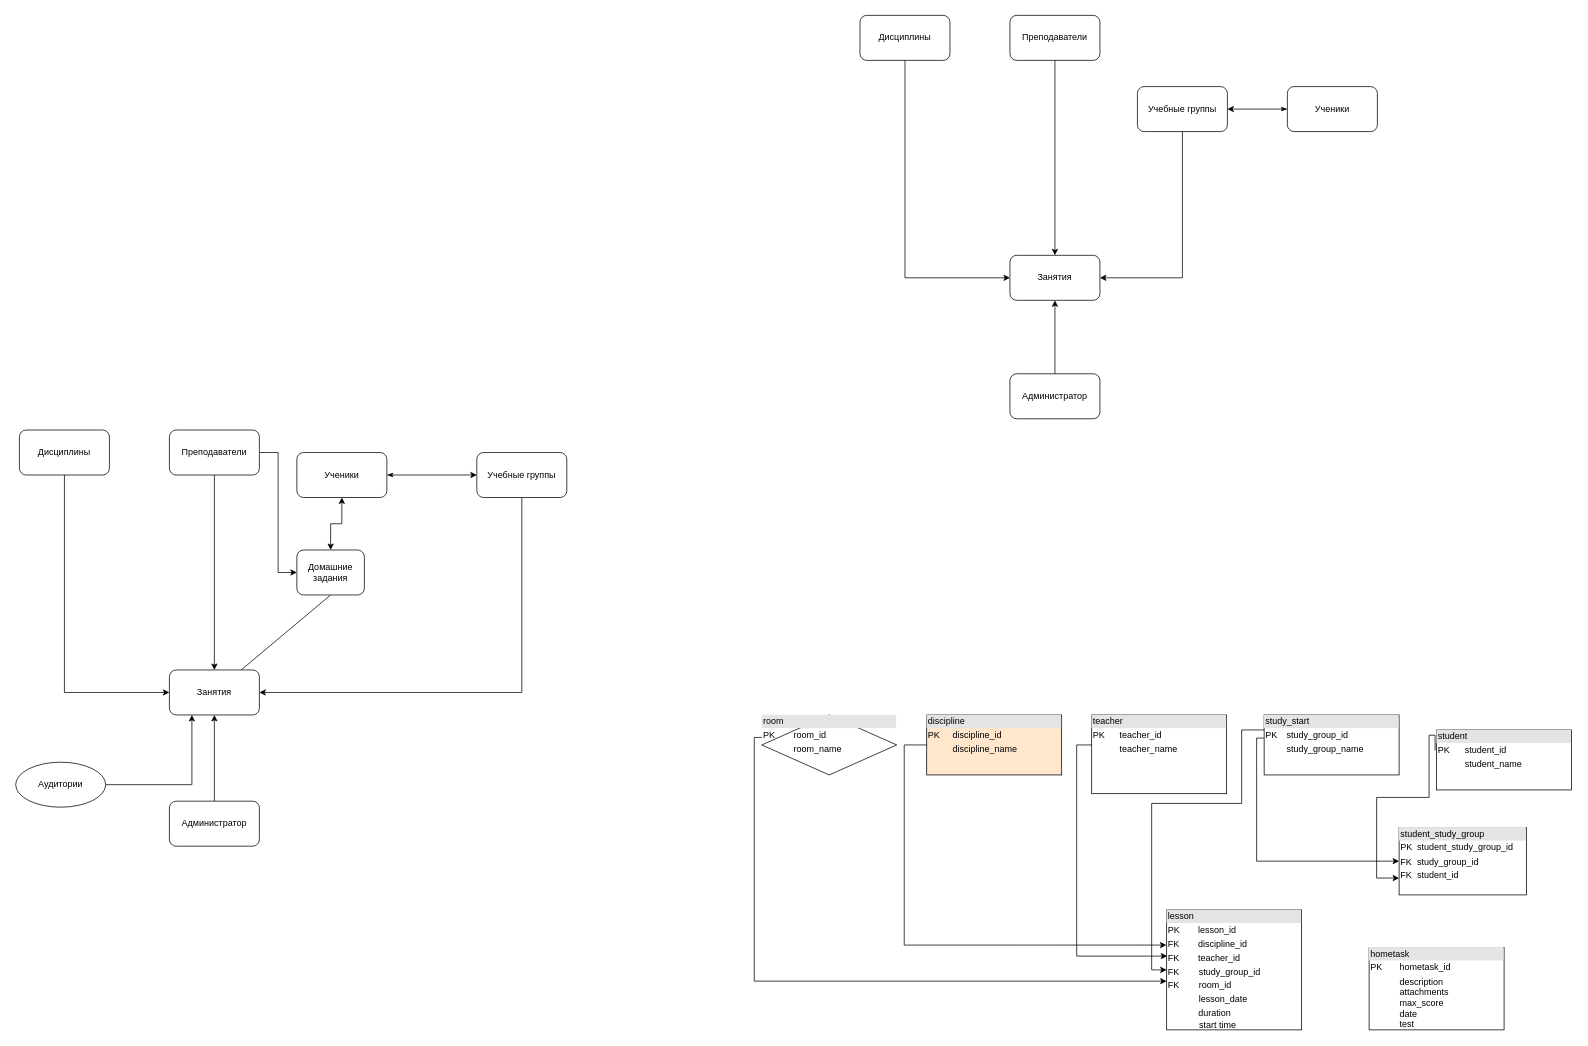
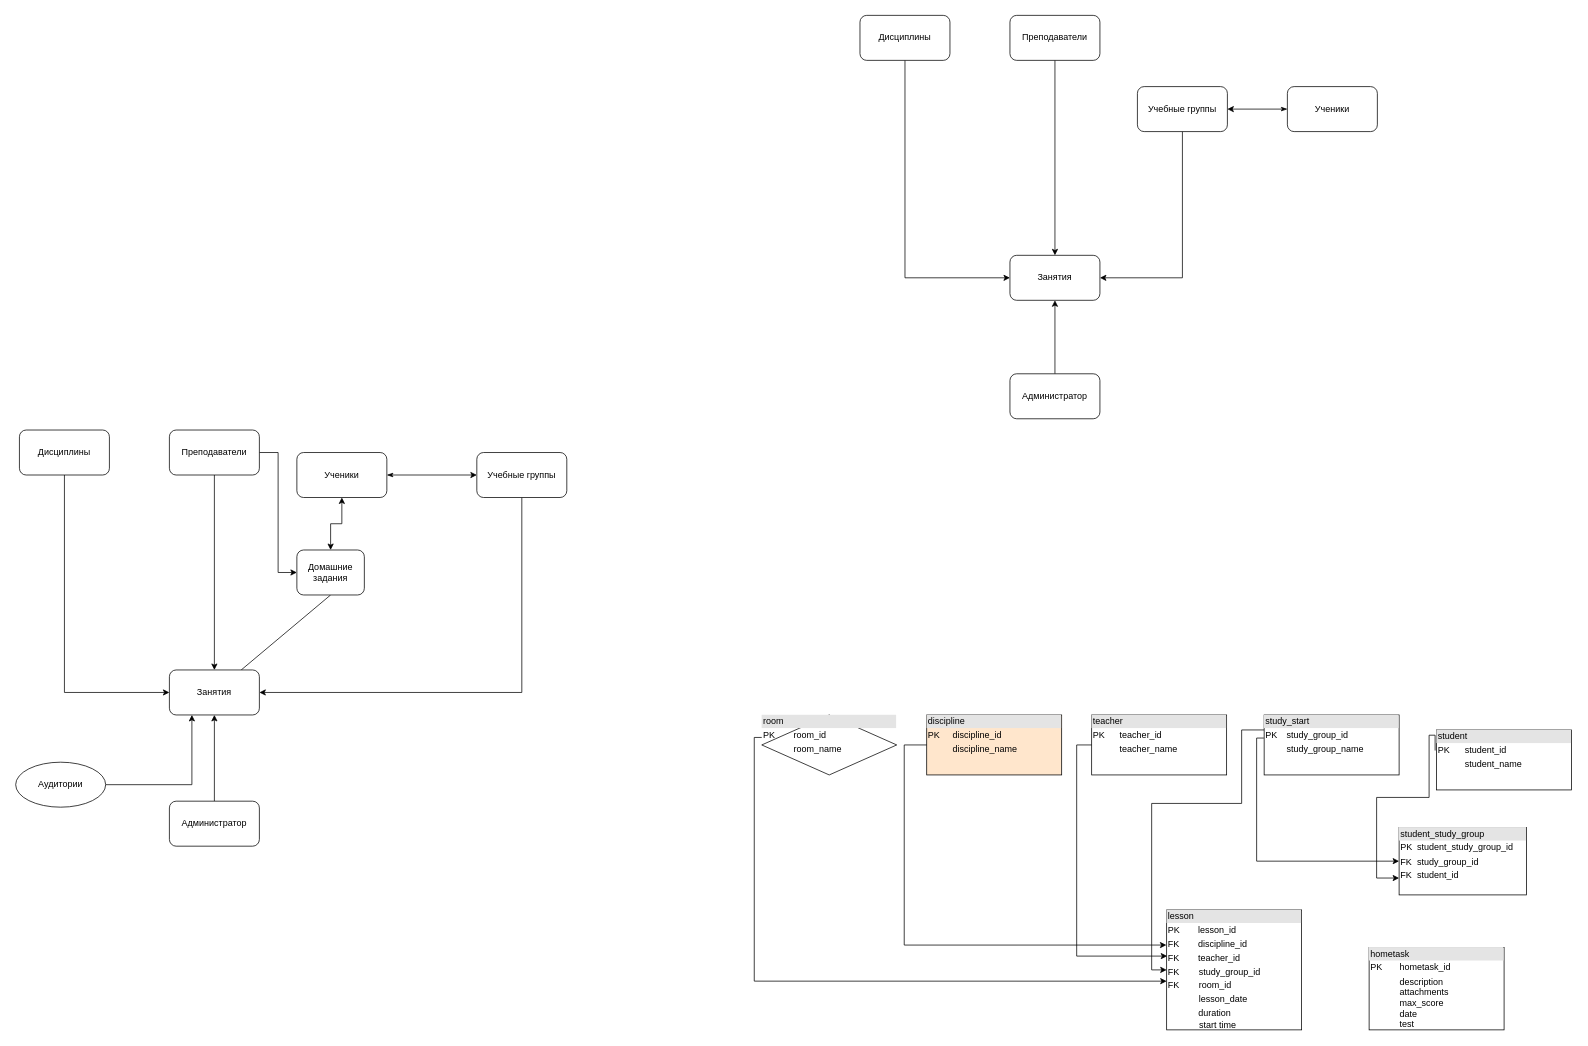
(1159, 755) -> (1159, 745)
